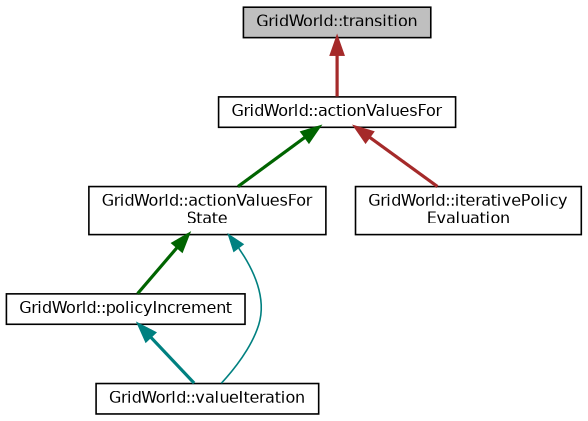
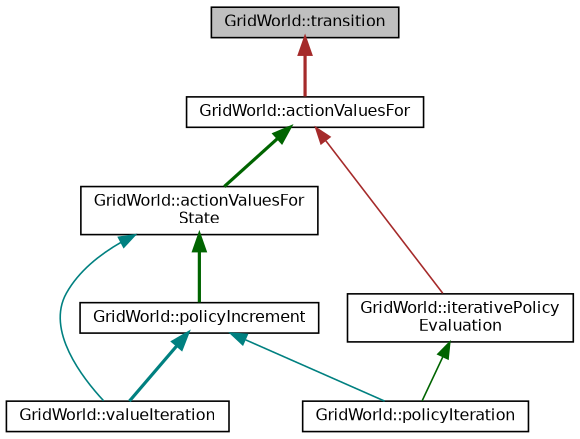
(403, 162) -> (384, 217)
none -> (416, 416)
